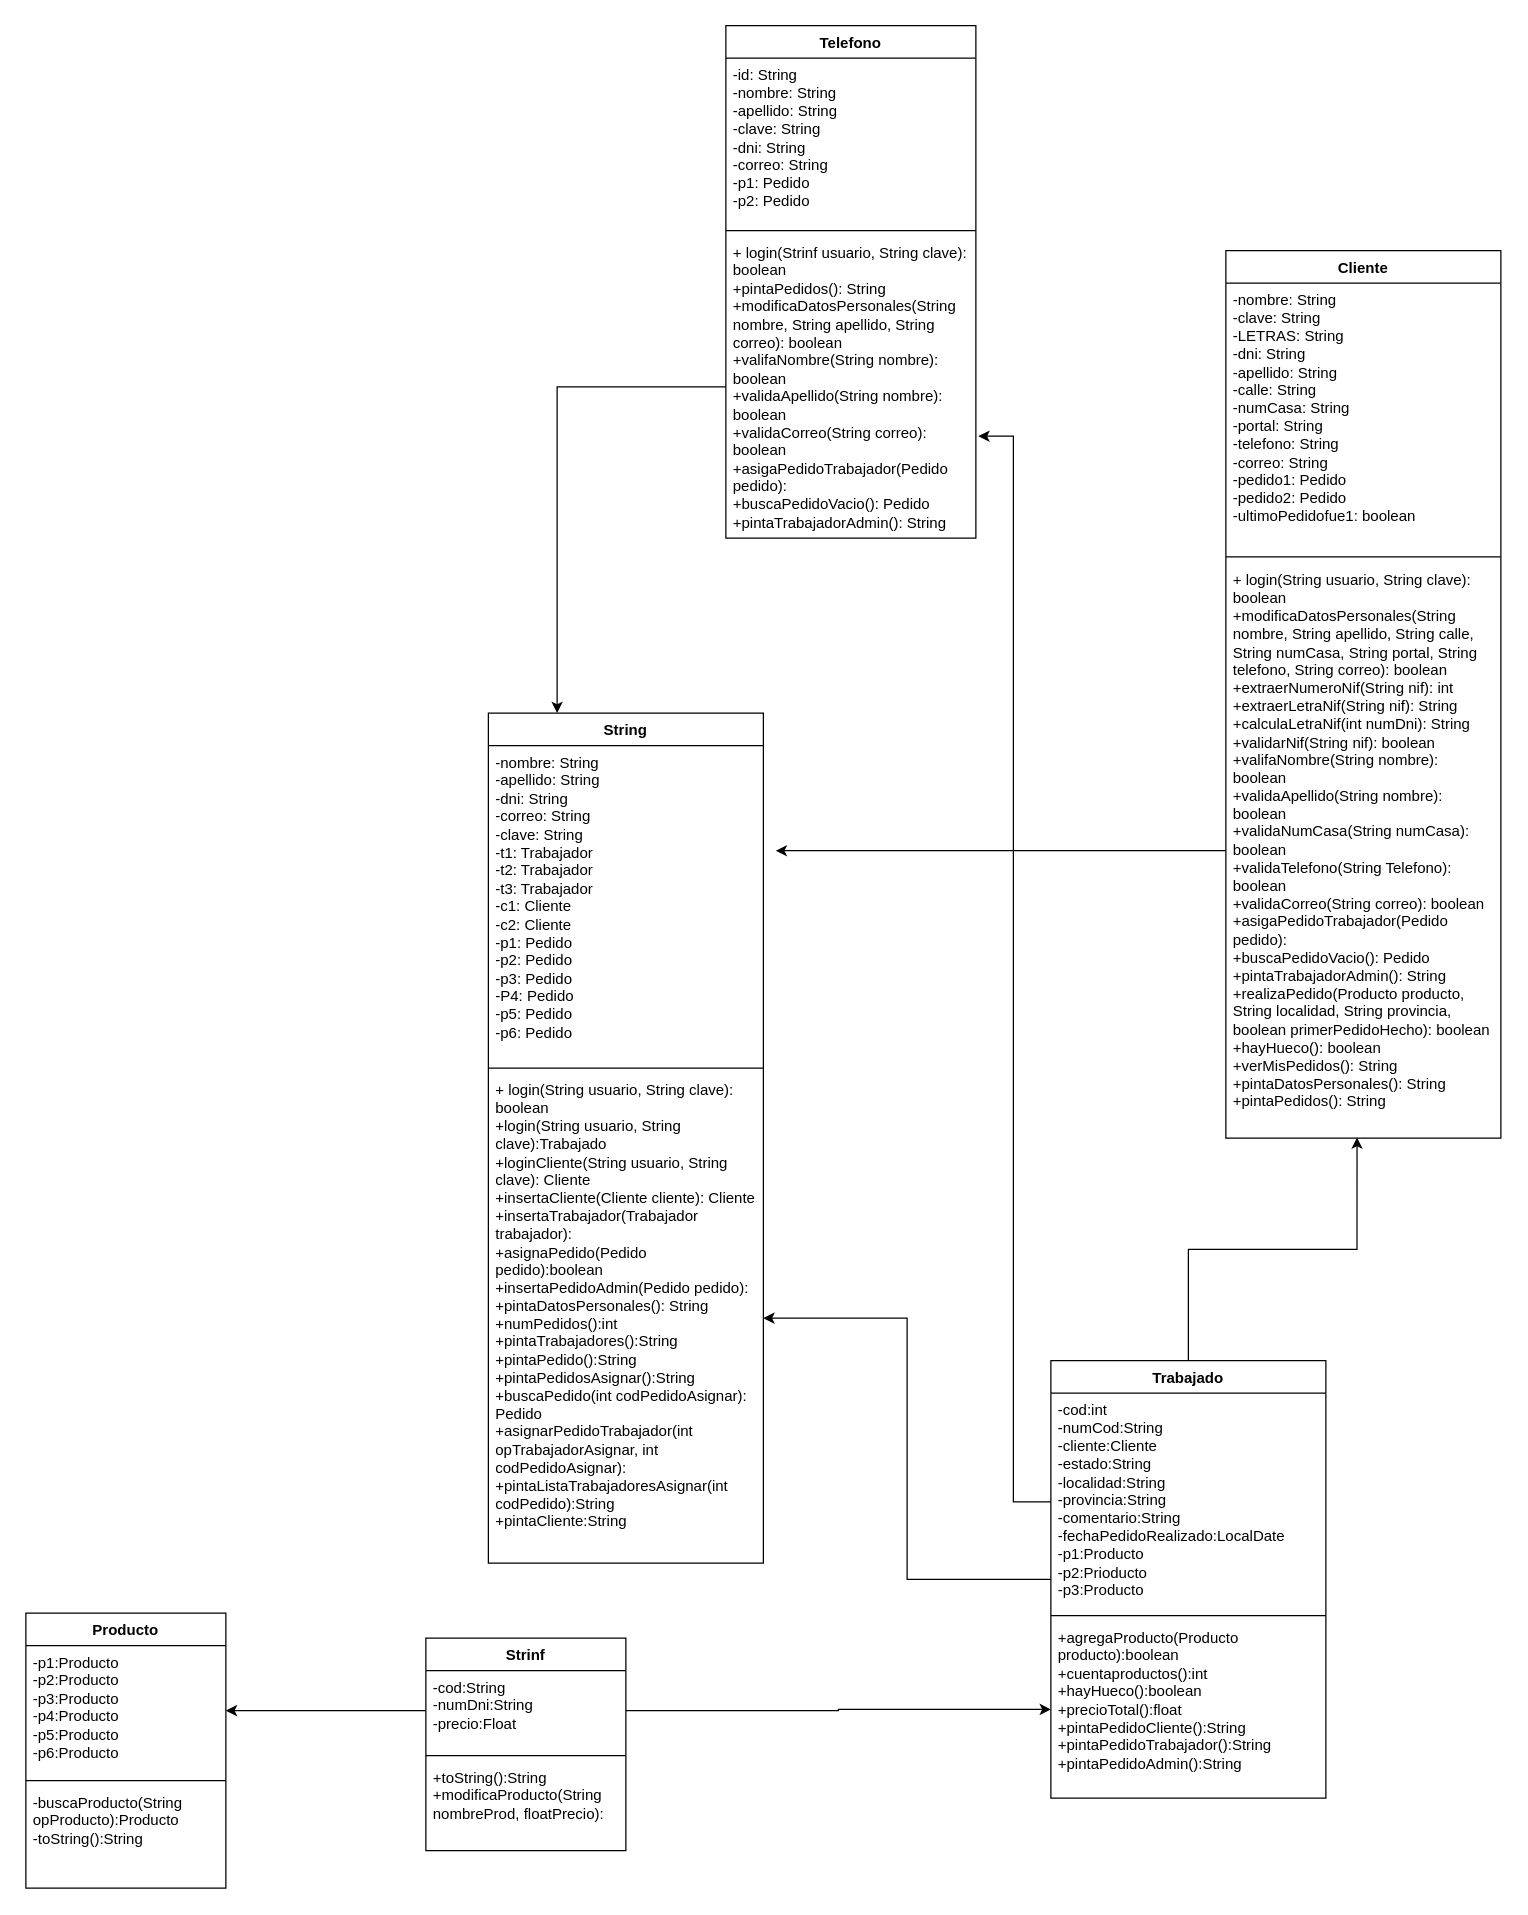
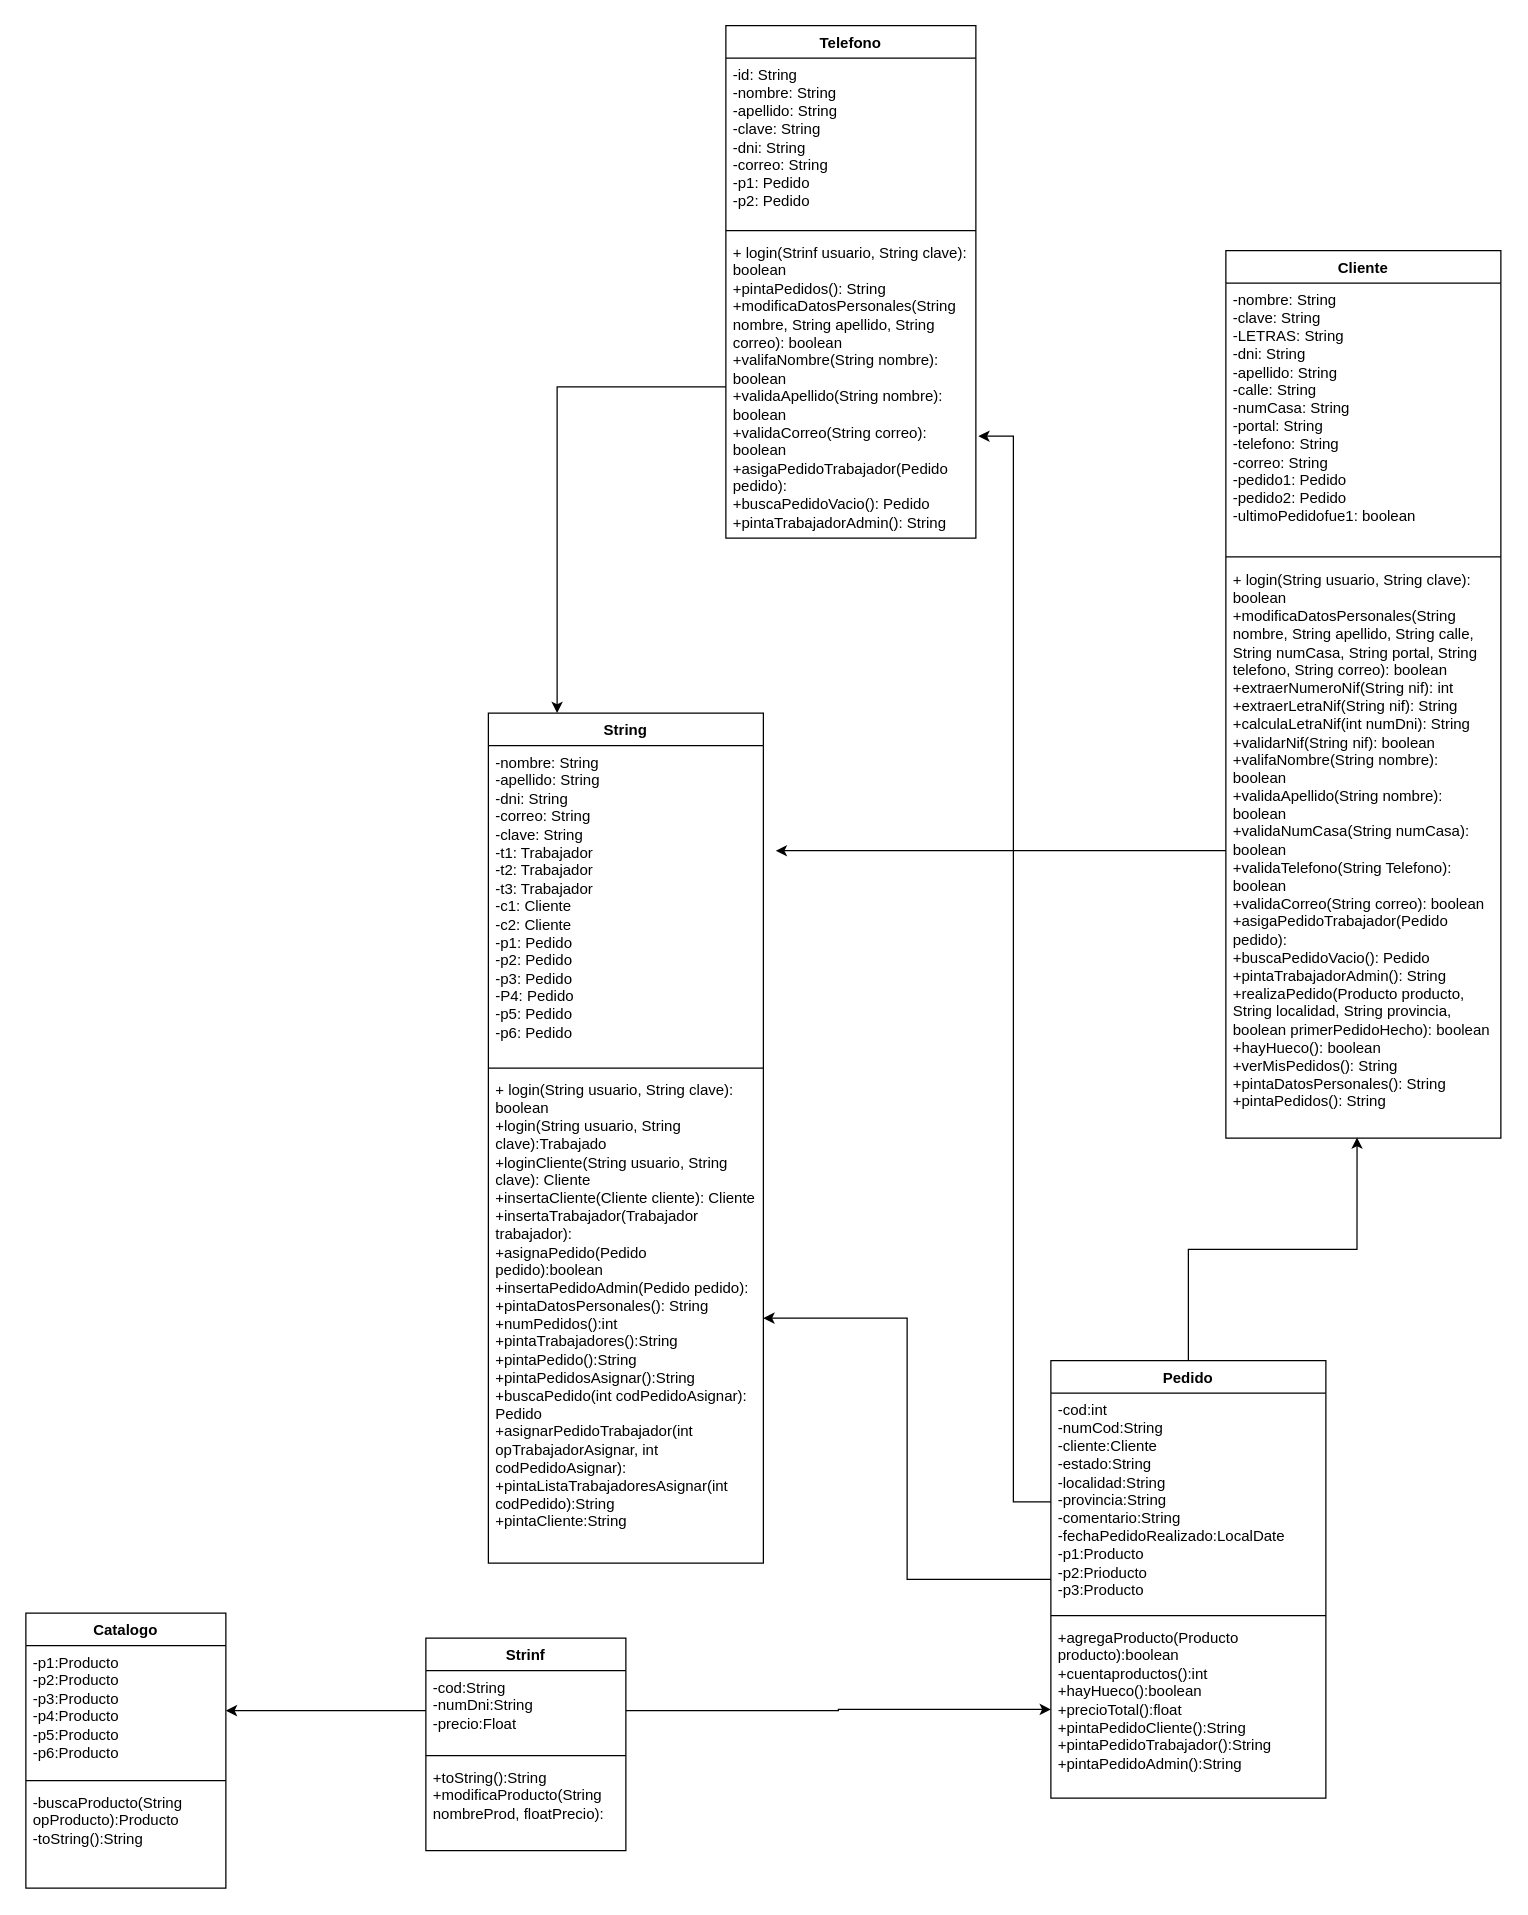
(1188, 1378) -> (1188, 1378)
(126, 1631) -> (126, 1631)
